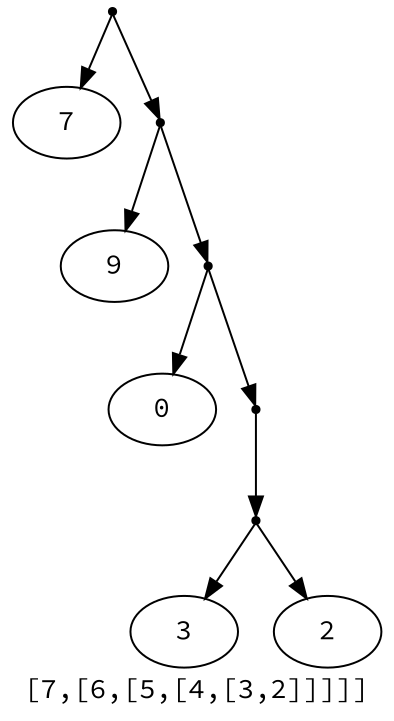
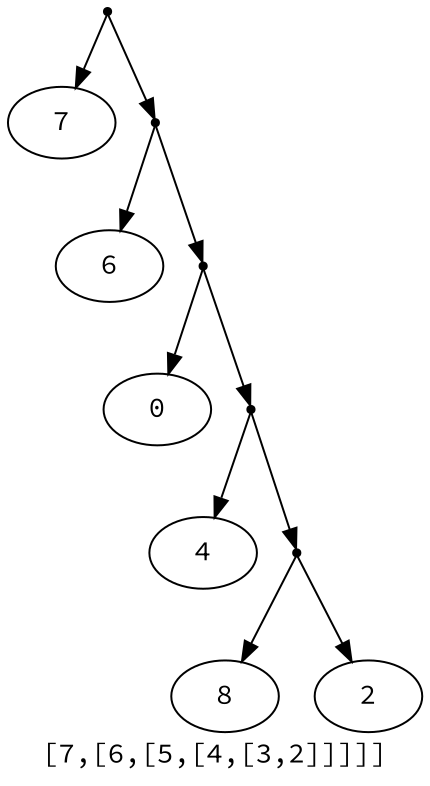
(115, 266) -> (110, 266)
none -> (203, 553)
(184, 632) -> (225, 696)
